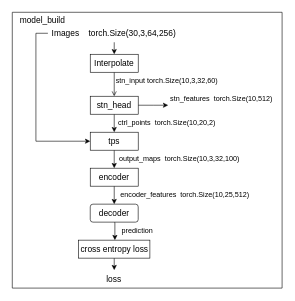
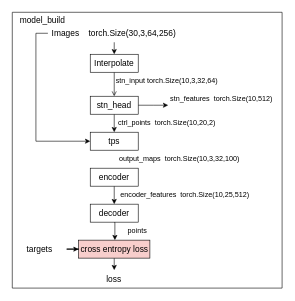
(167, 81) -> (167, 81)
(114, 162) -> none
(114, 213) -> (114, 213)
(142, 231) -> (142, 231)
none -> (40, 249)
none -> (75, 249)
(114, 249) -> (114, 249)
